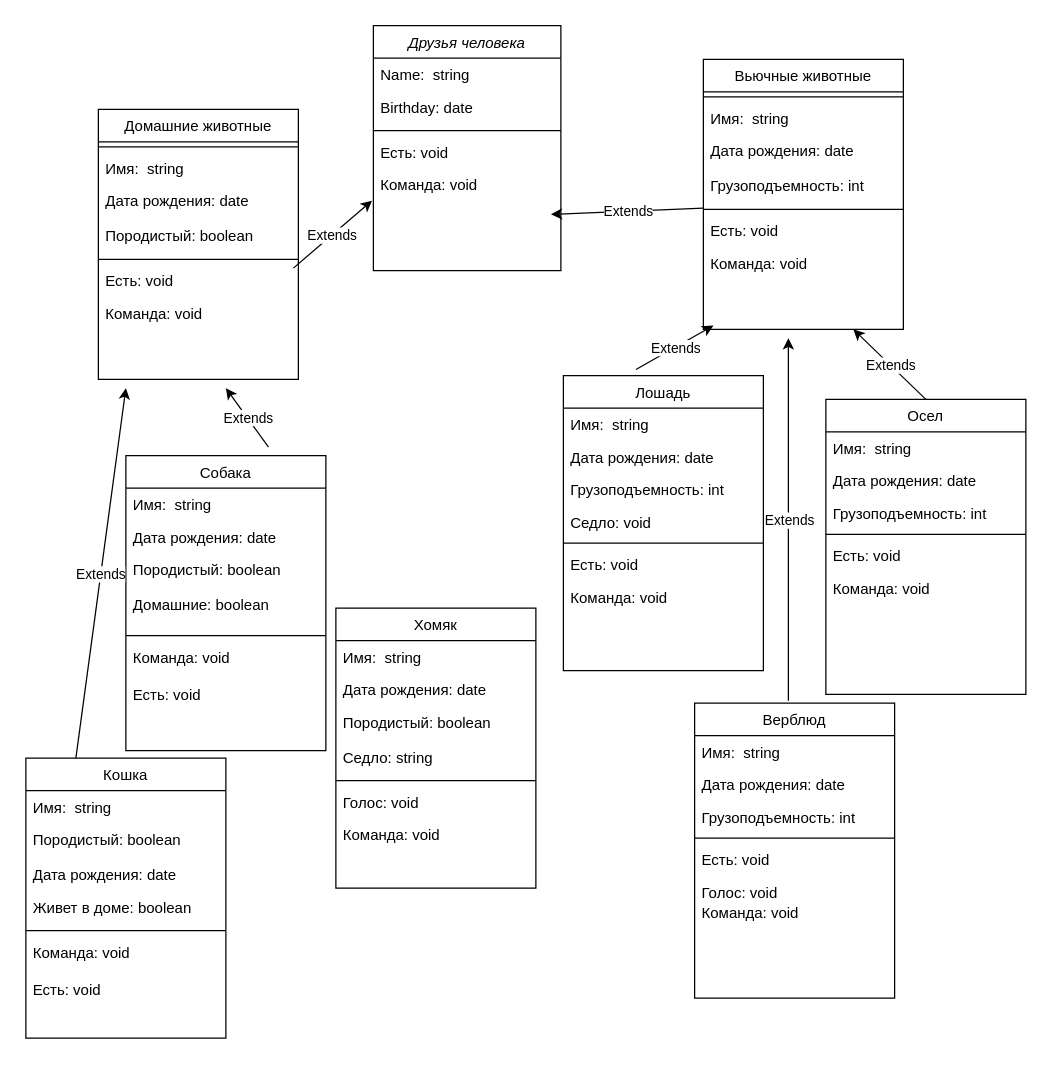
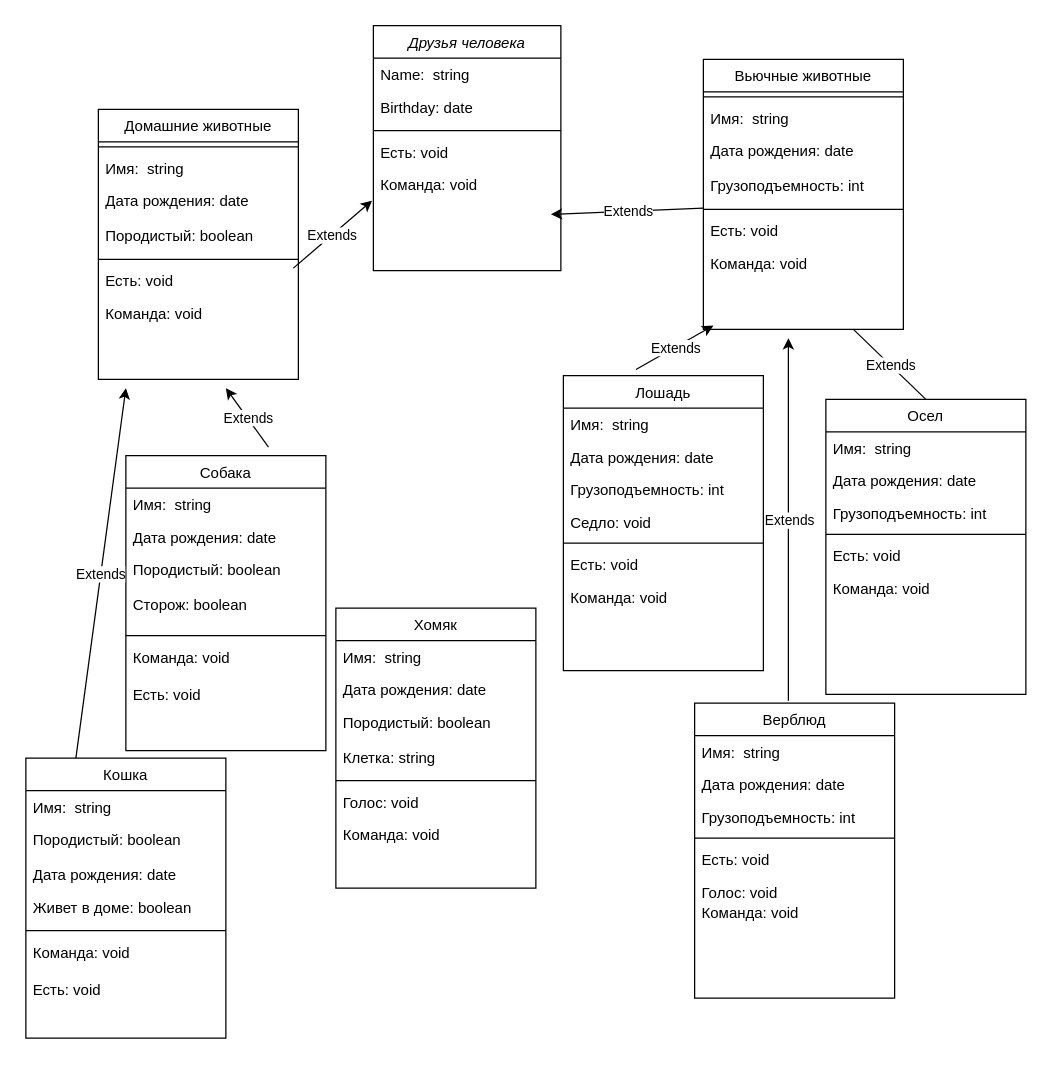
(860, 336) -> (858, 334)
(198, 605) -> (190, 605)
(391, 758) -> (395, 758)
